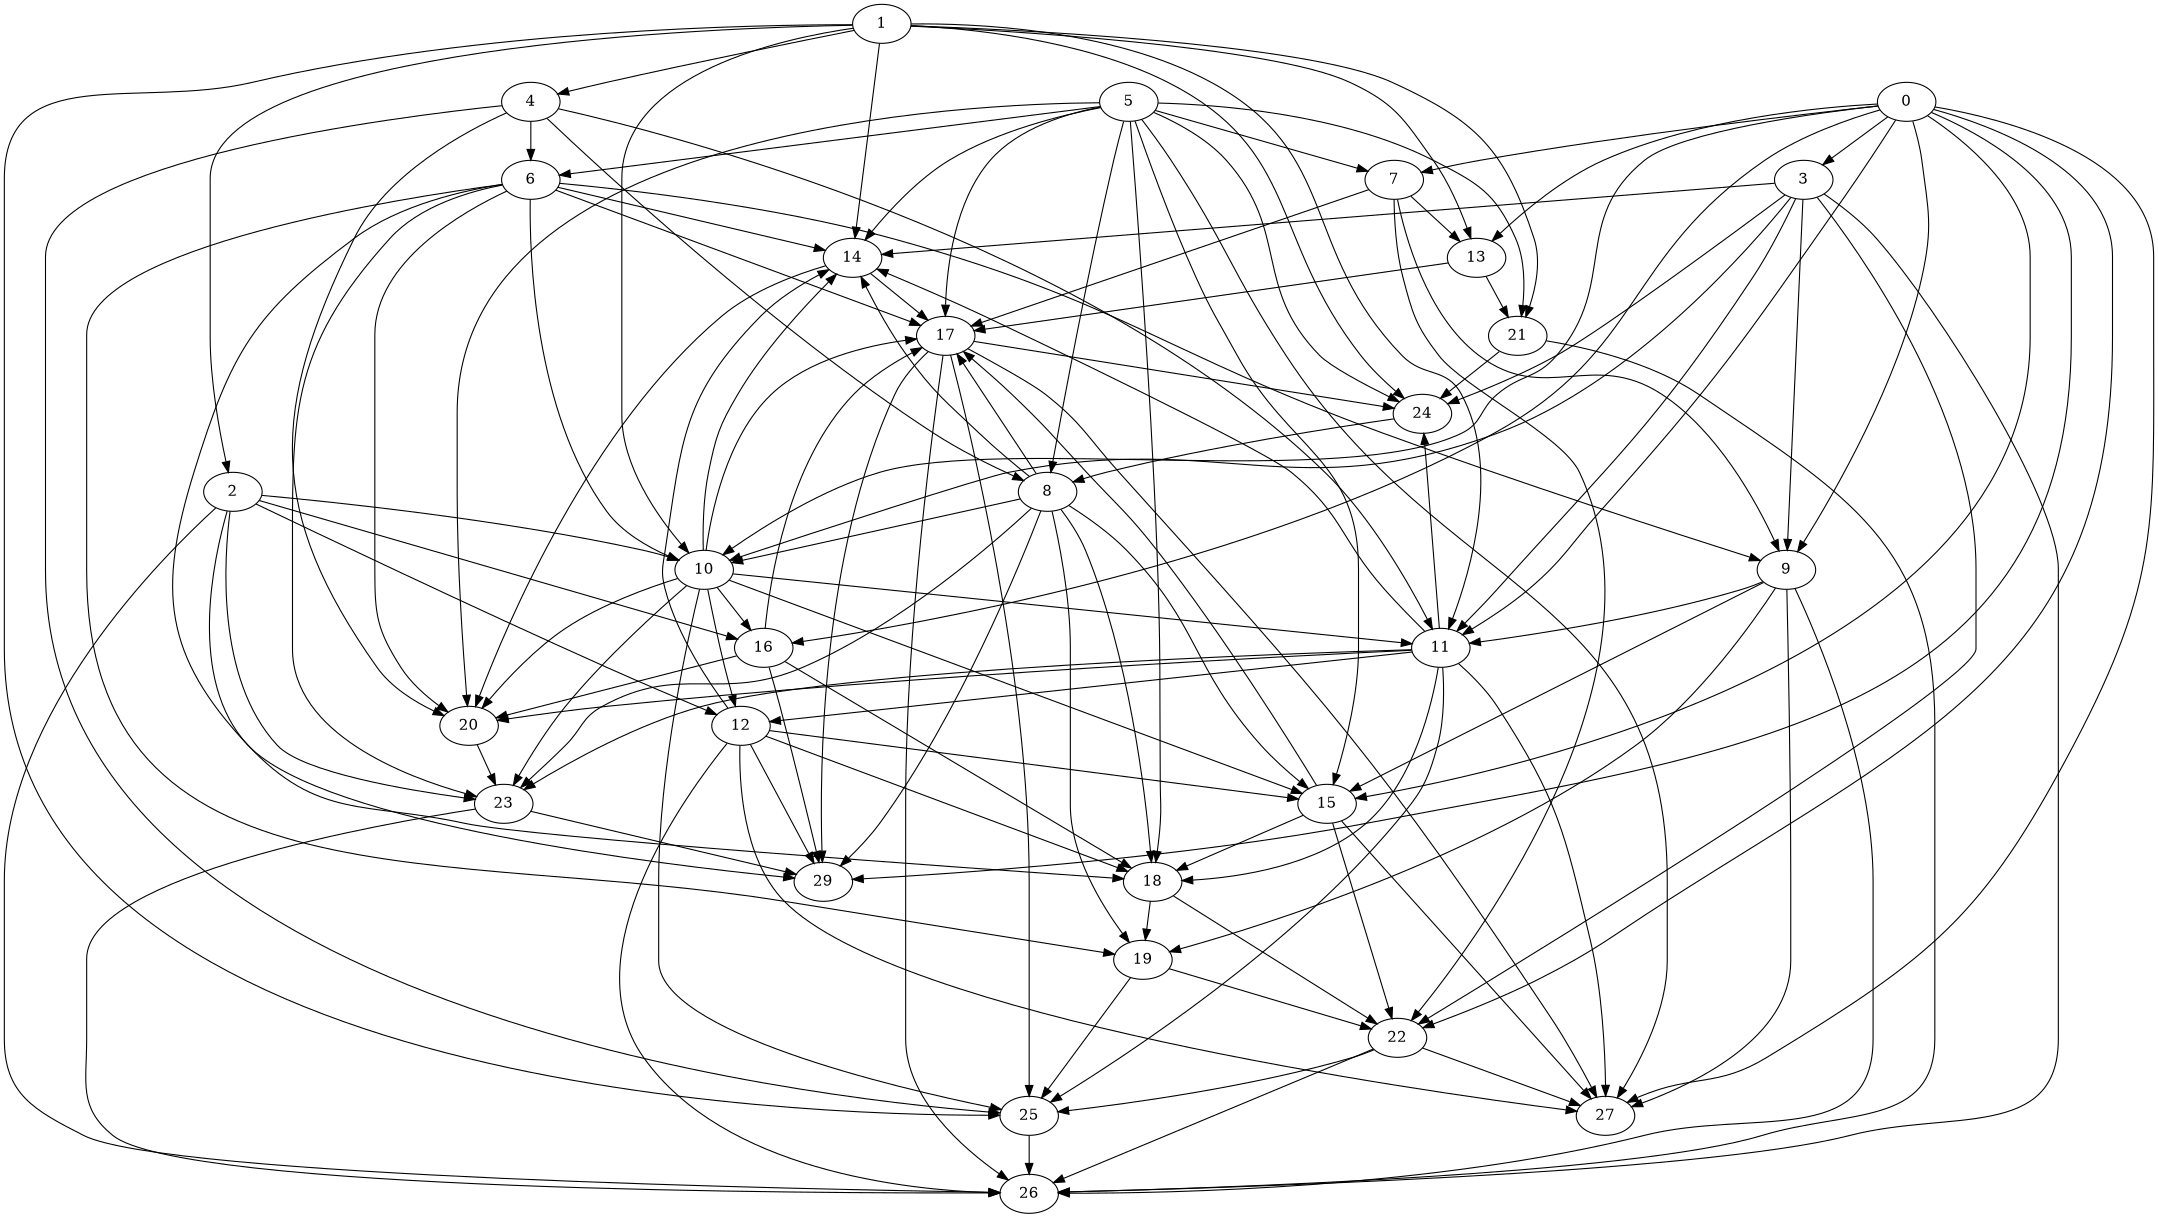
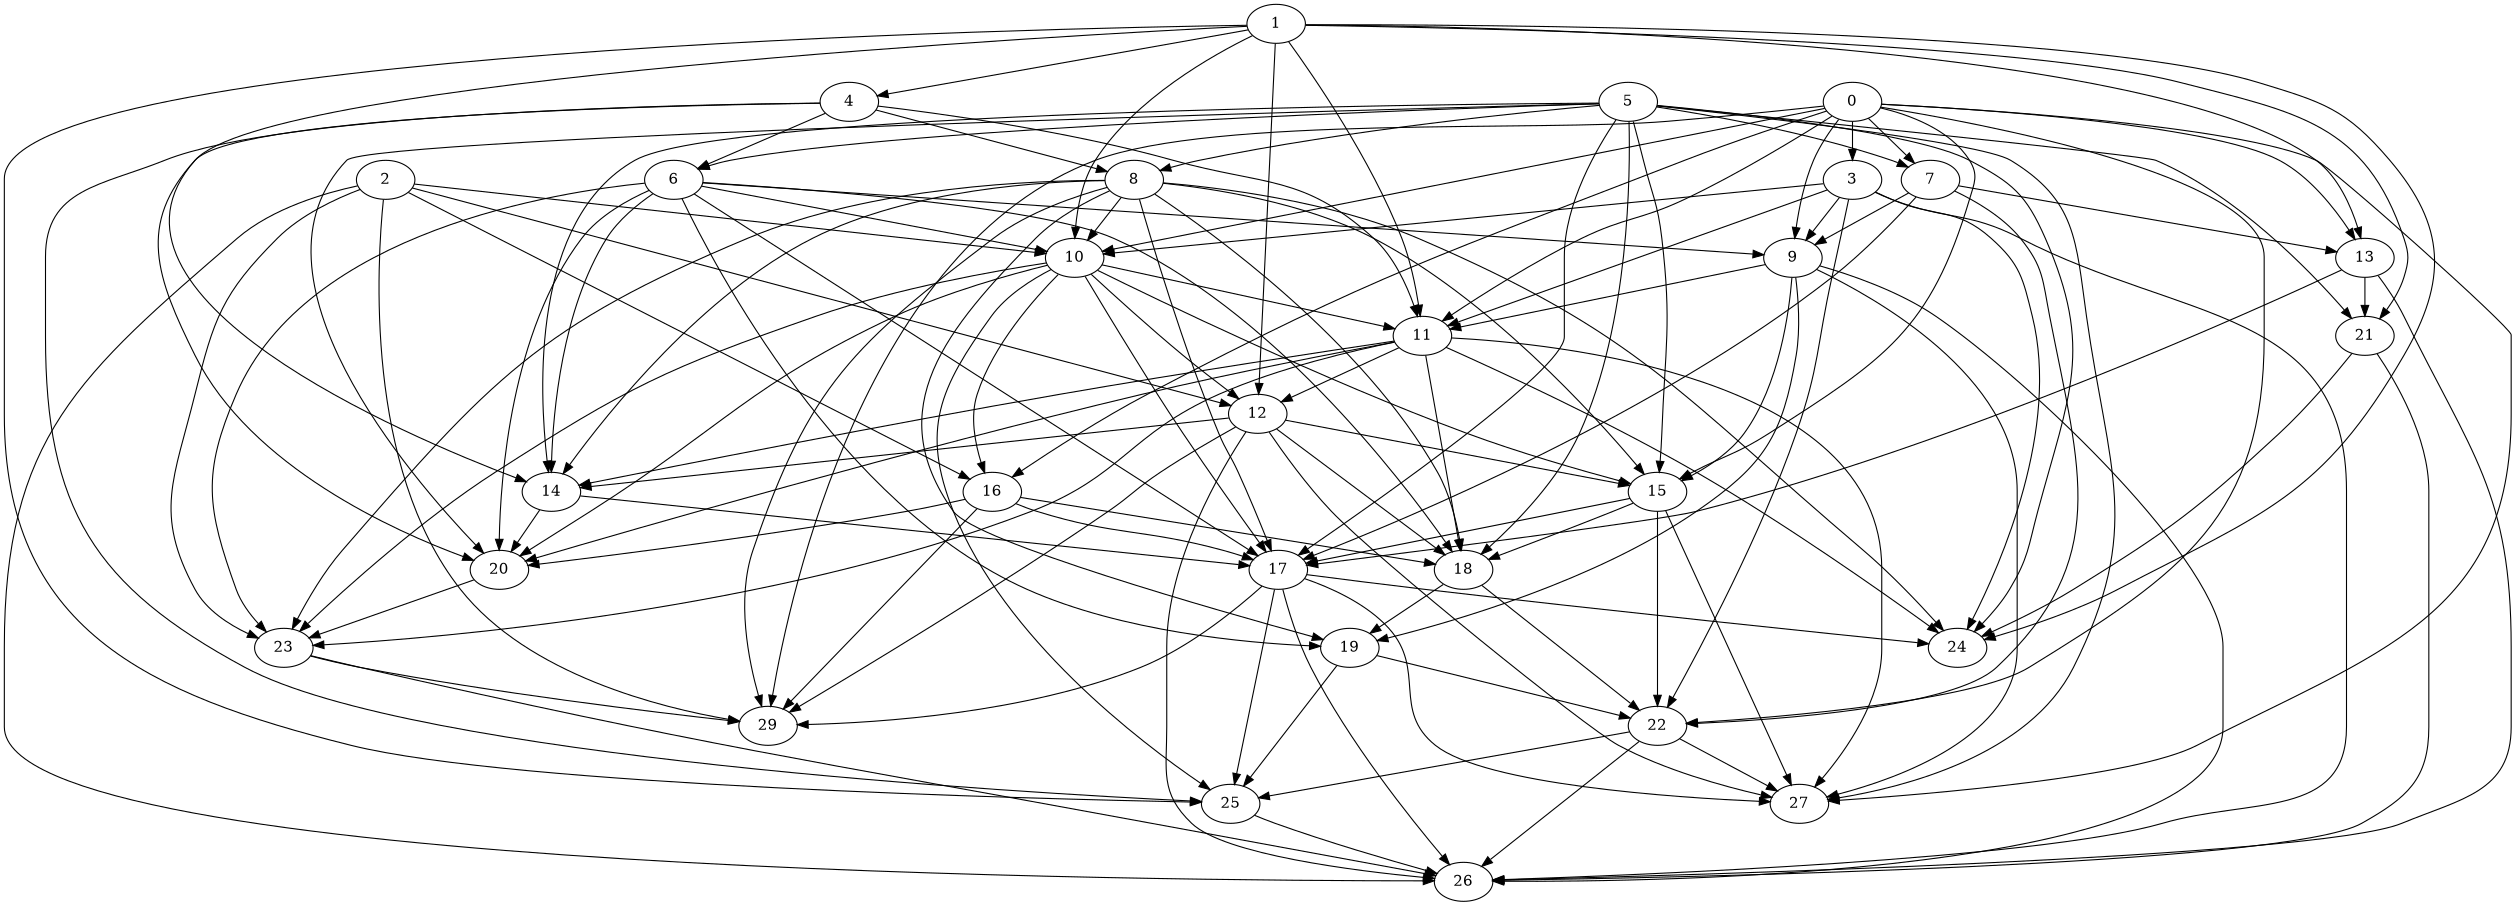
(371, 75) -> (1266, 230)
(1334, 218) -> none
(733, 402) -> none
(1230, 446) -> (1590, 327)
none -> (2349, 835)
(1302, 918) -> none
